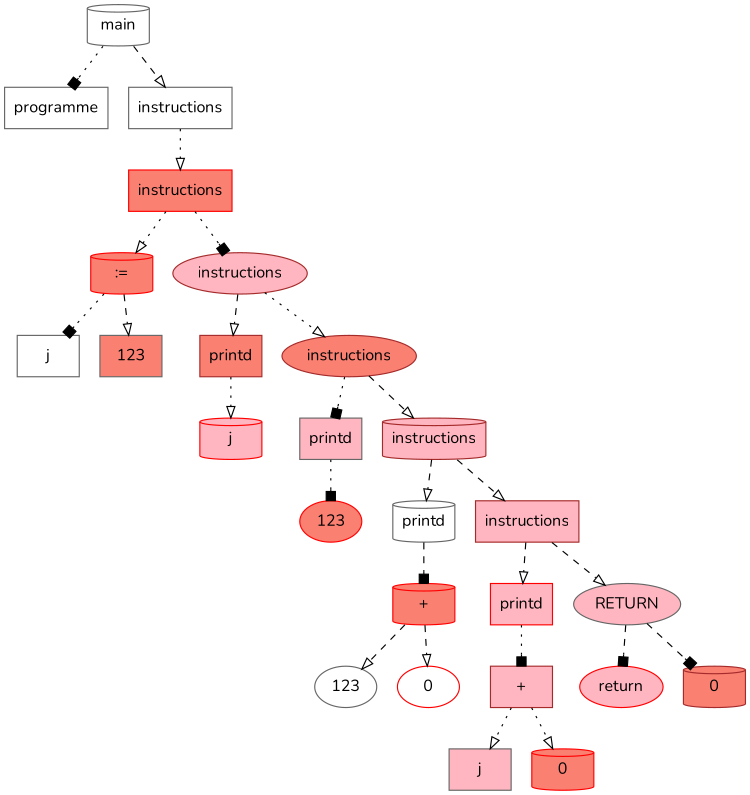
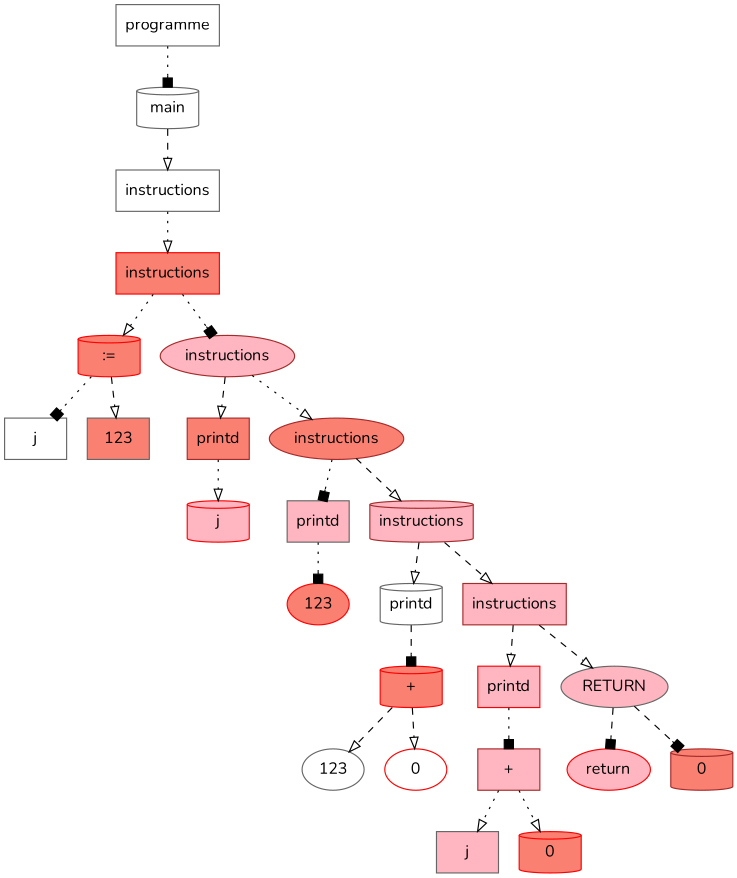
(91, 62) -> (168, 61)
